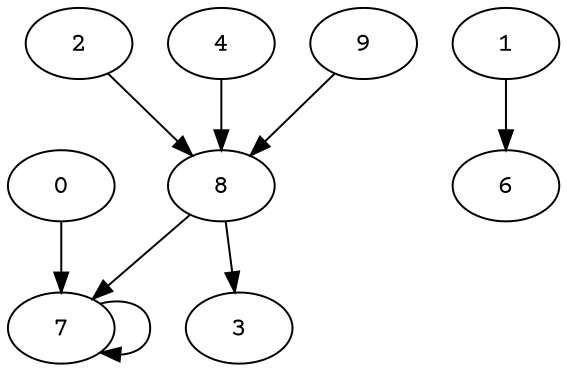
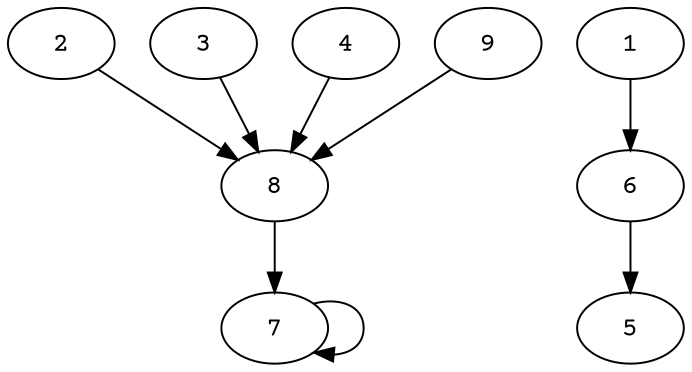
(61, 186) -> none
(229, 247) -> (235, 106)
none -> (630, 328)
